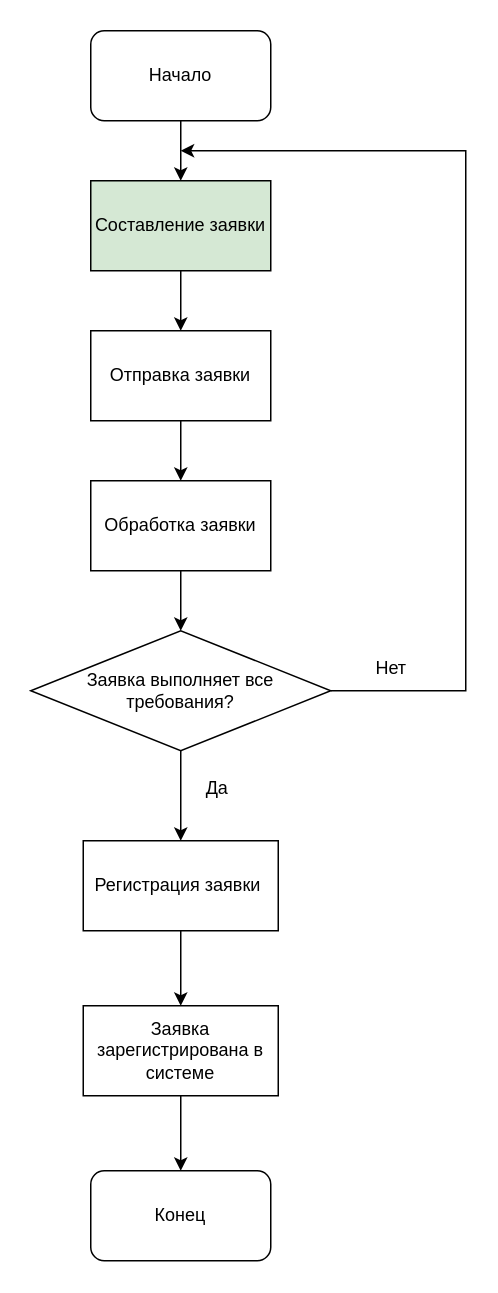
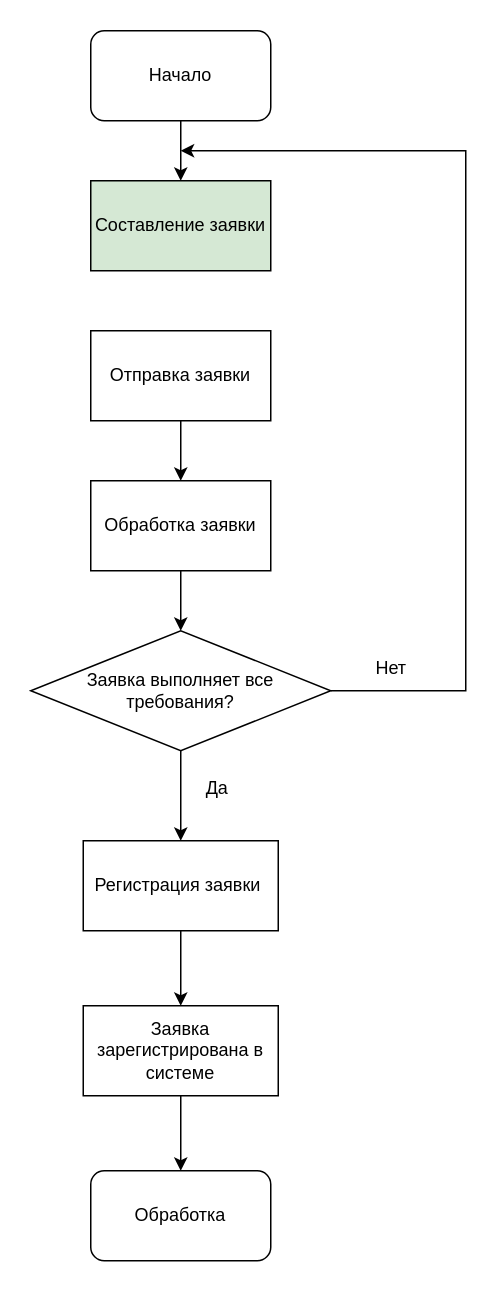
(181, 296) -> none
(181, 1216) -> (181, 1216)
